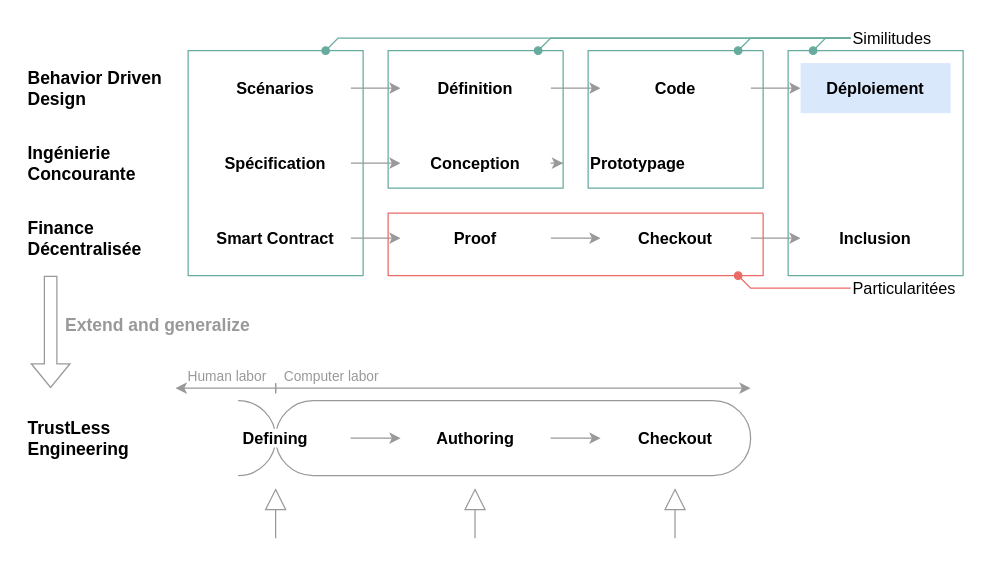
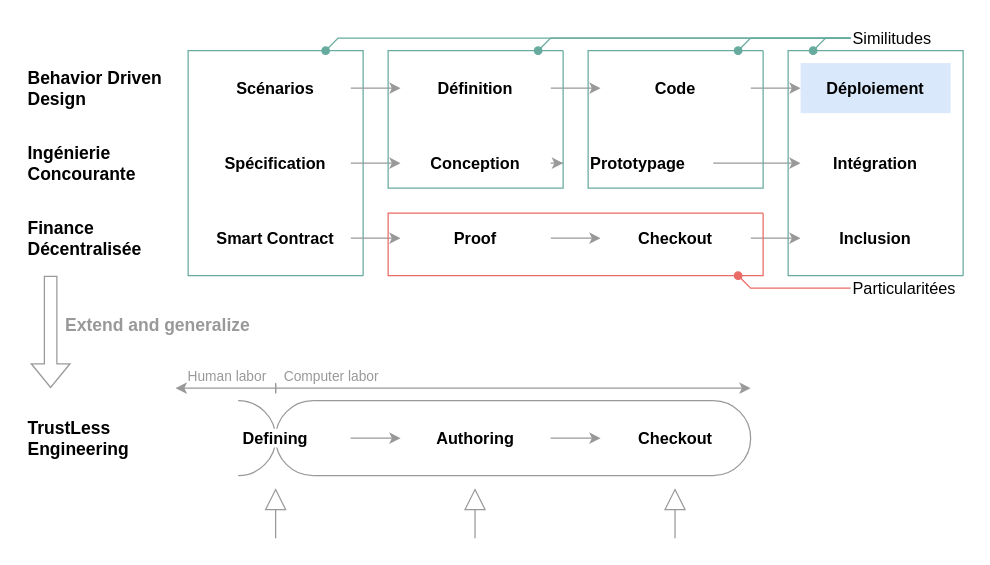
none -> (752, 163)
none -> (876, 163)
